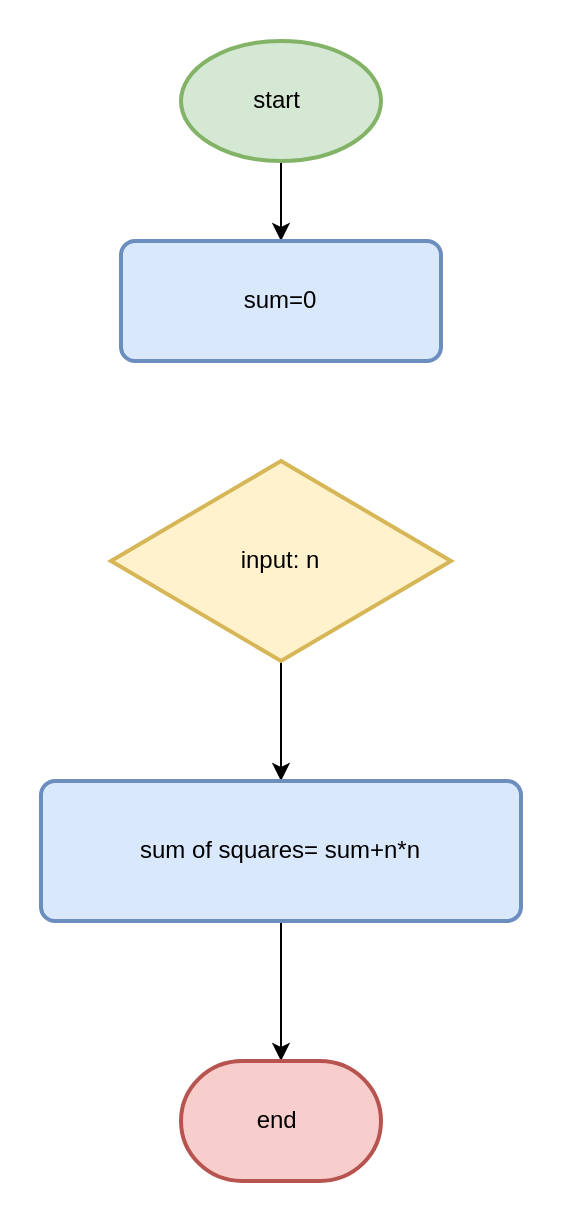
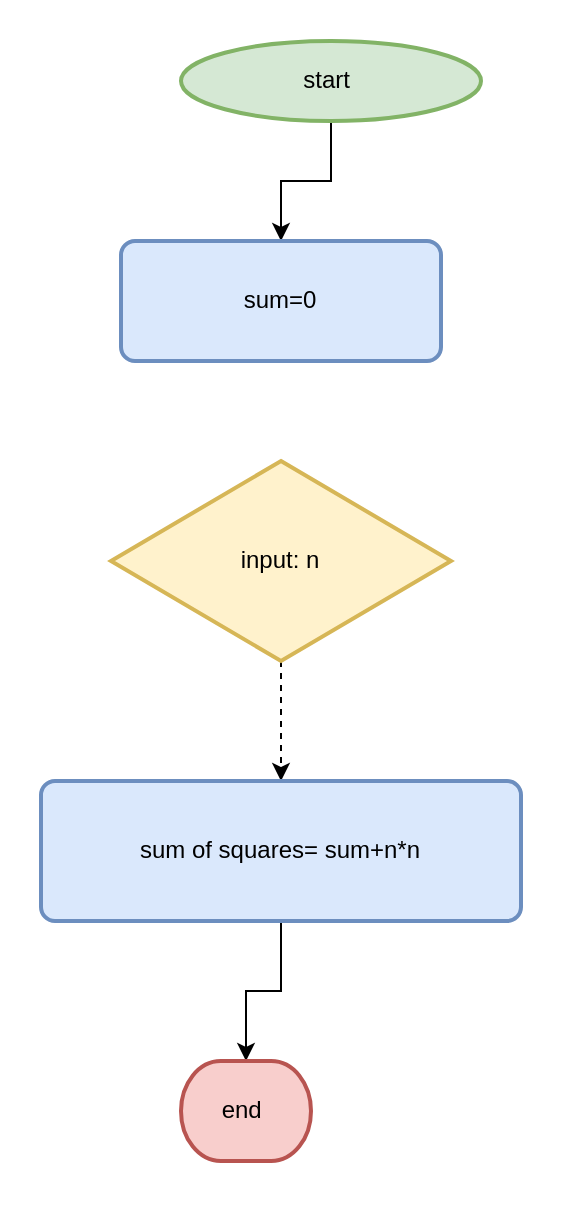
(281, 101) -> (331, 81)
(281, 716) -> (281, 716)
(281, 1121) -> (246, 1111)
